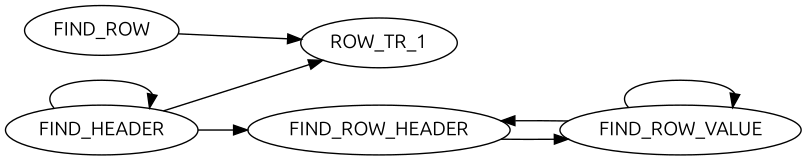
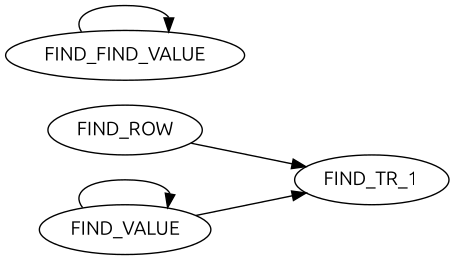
(379, 43) -> (372, 180)
(102, 130) -> (125, 230)
(379, 130) -> none
(681, 130) -> (125, 55)
